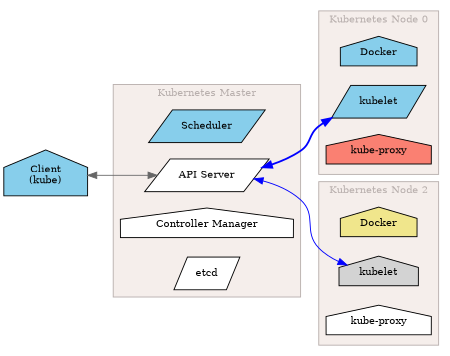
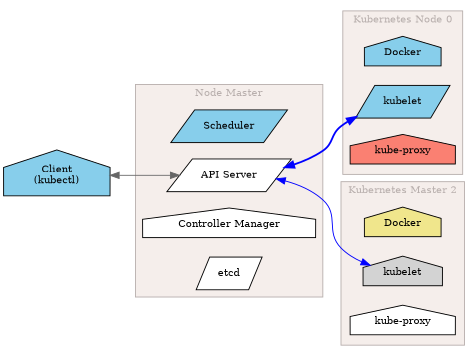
(207, 94) -> (229, 94)
(46, 175) -> (57, 175)
(379, 191) -> (403, 191)
